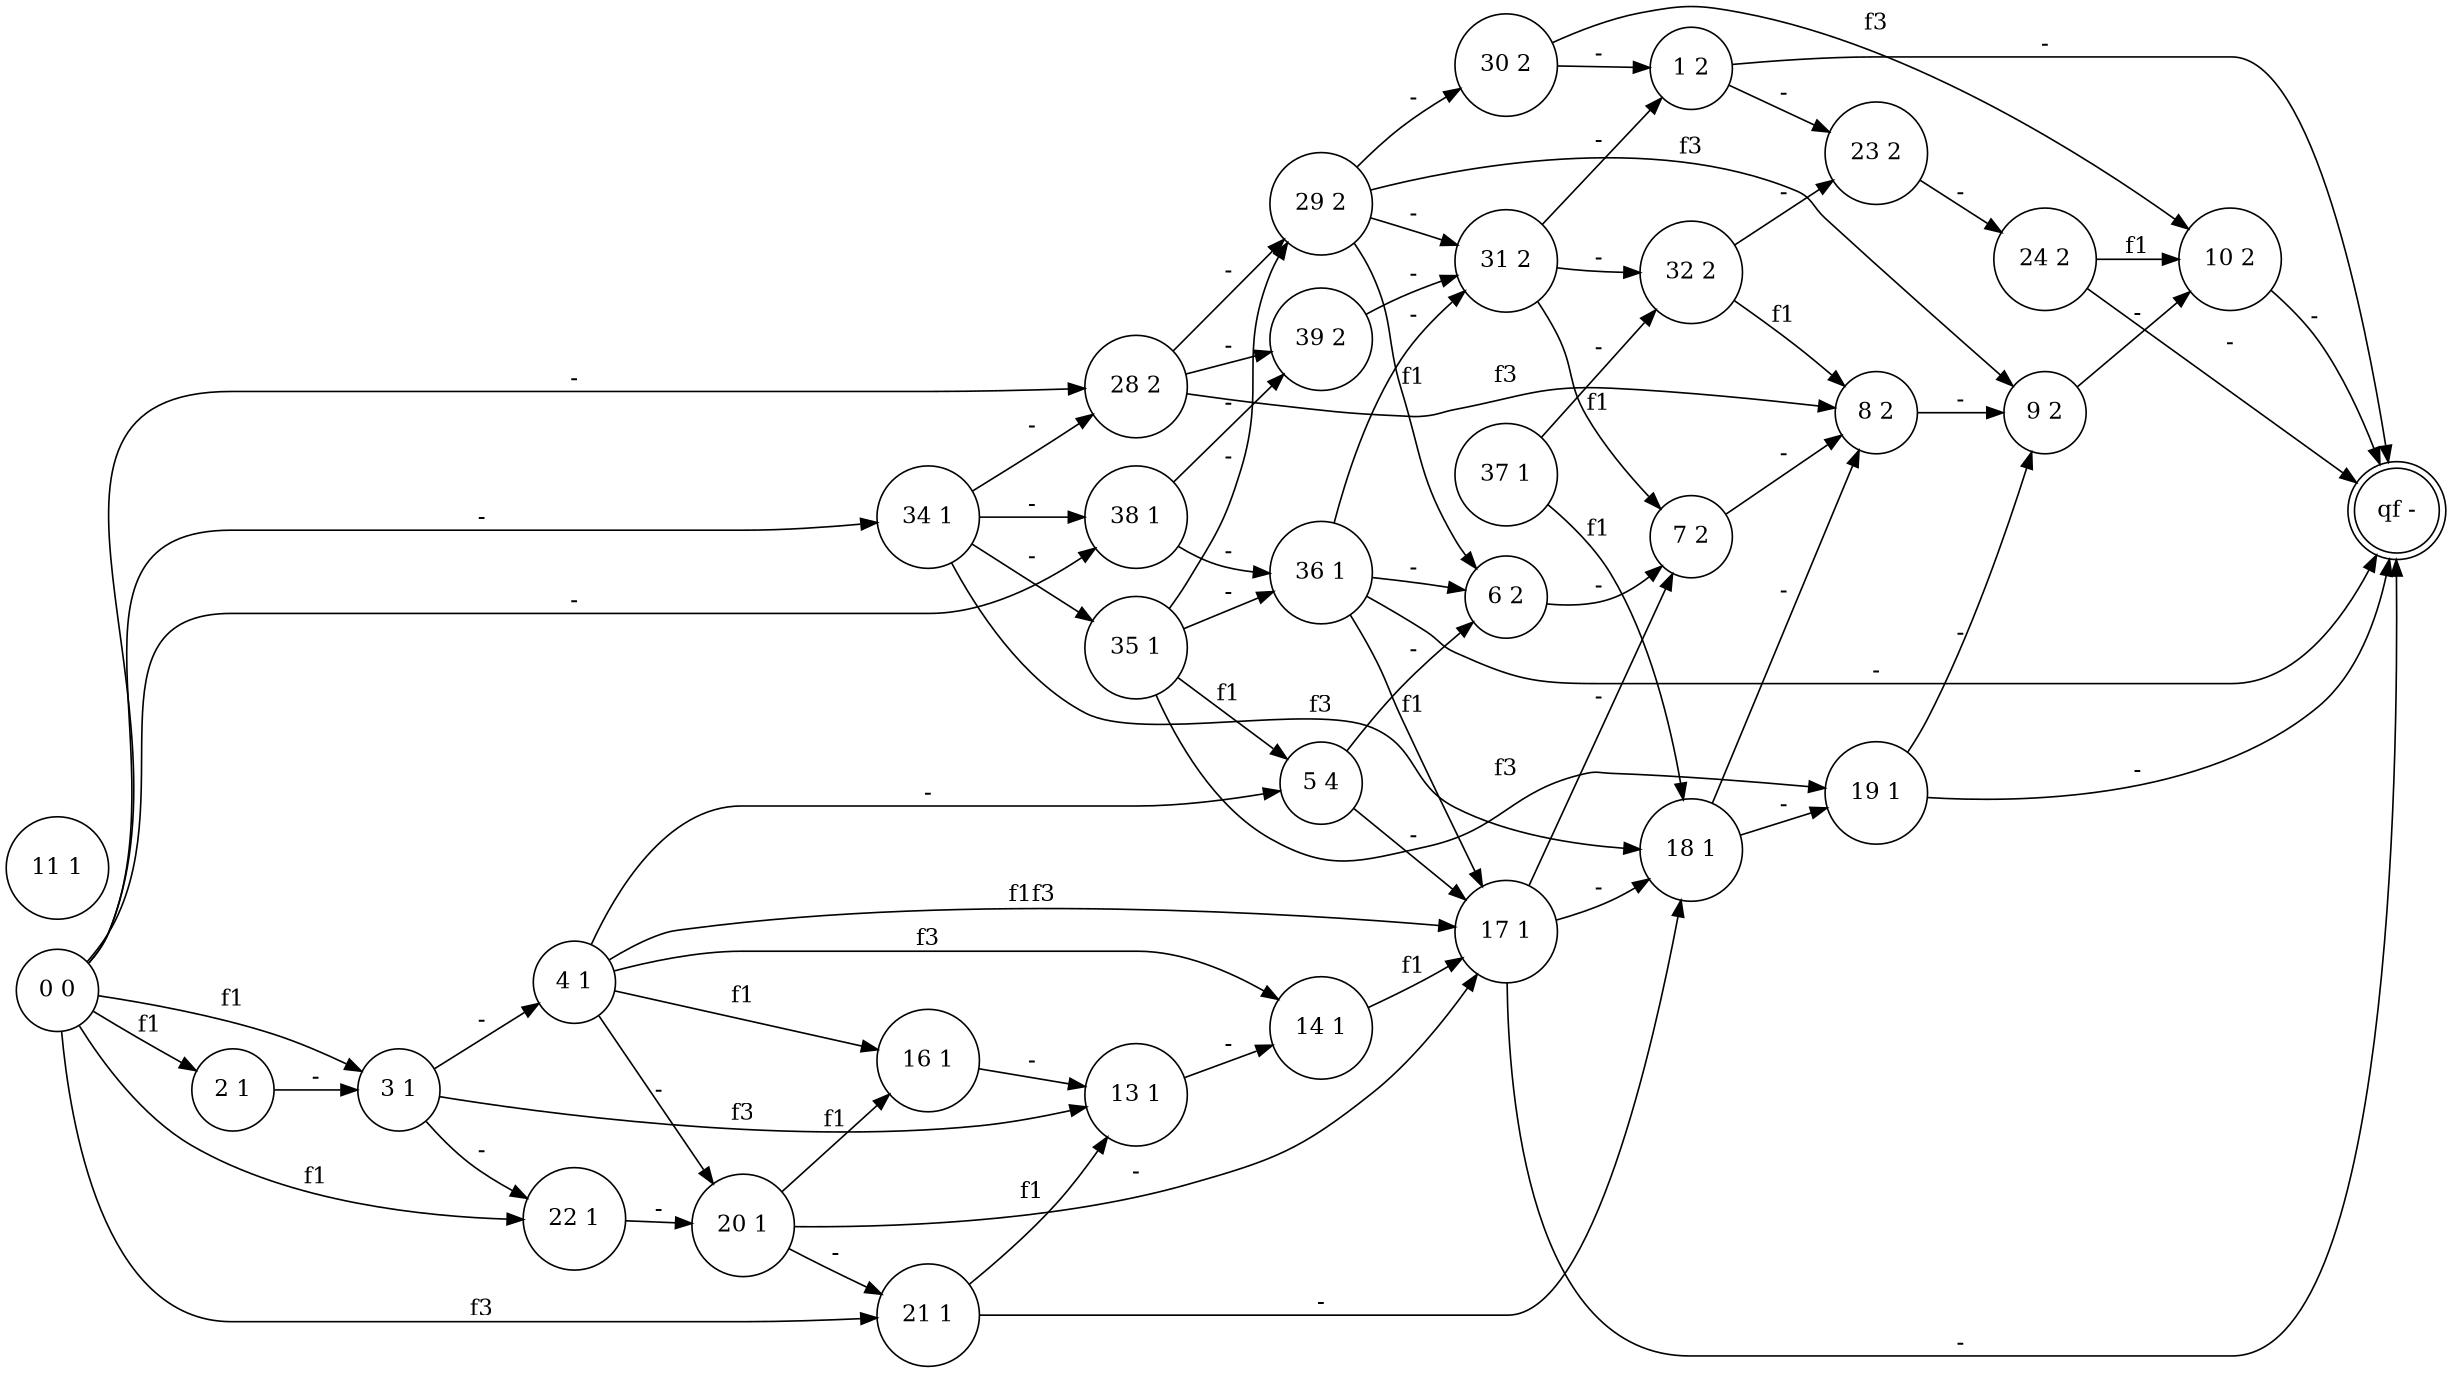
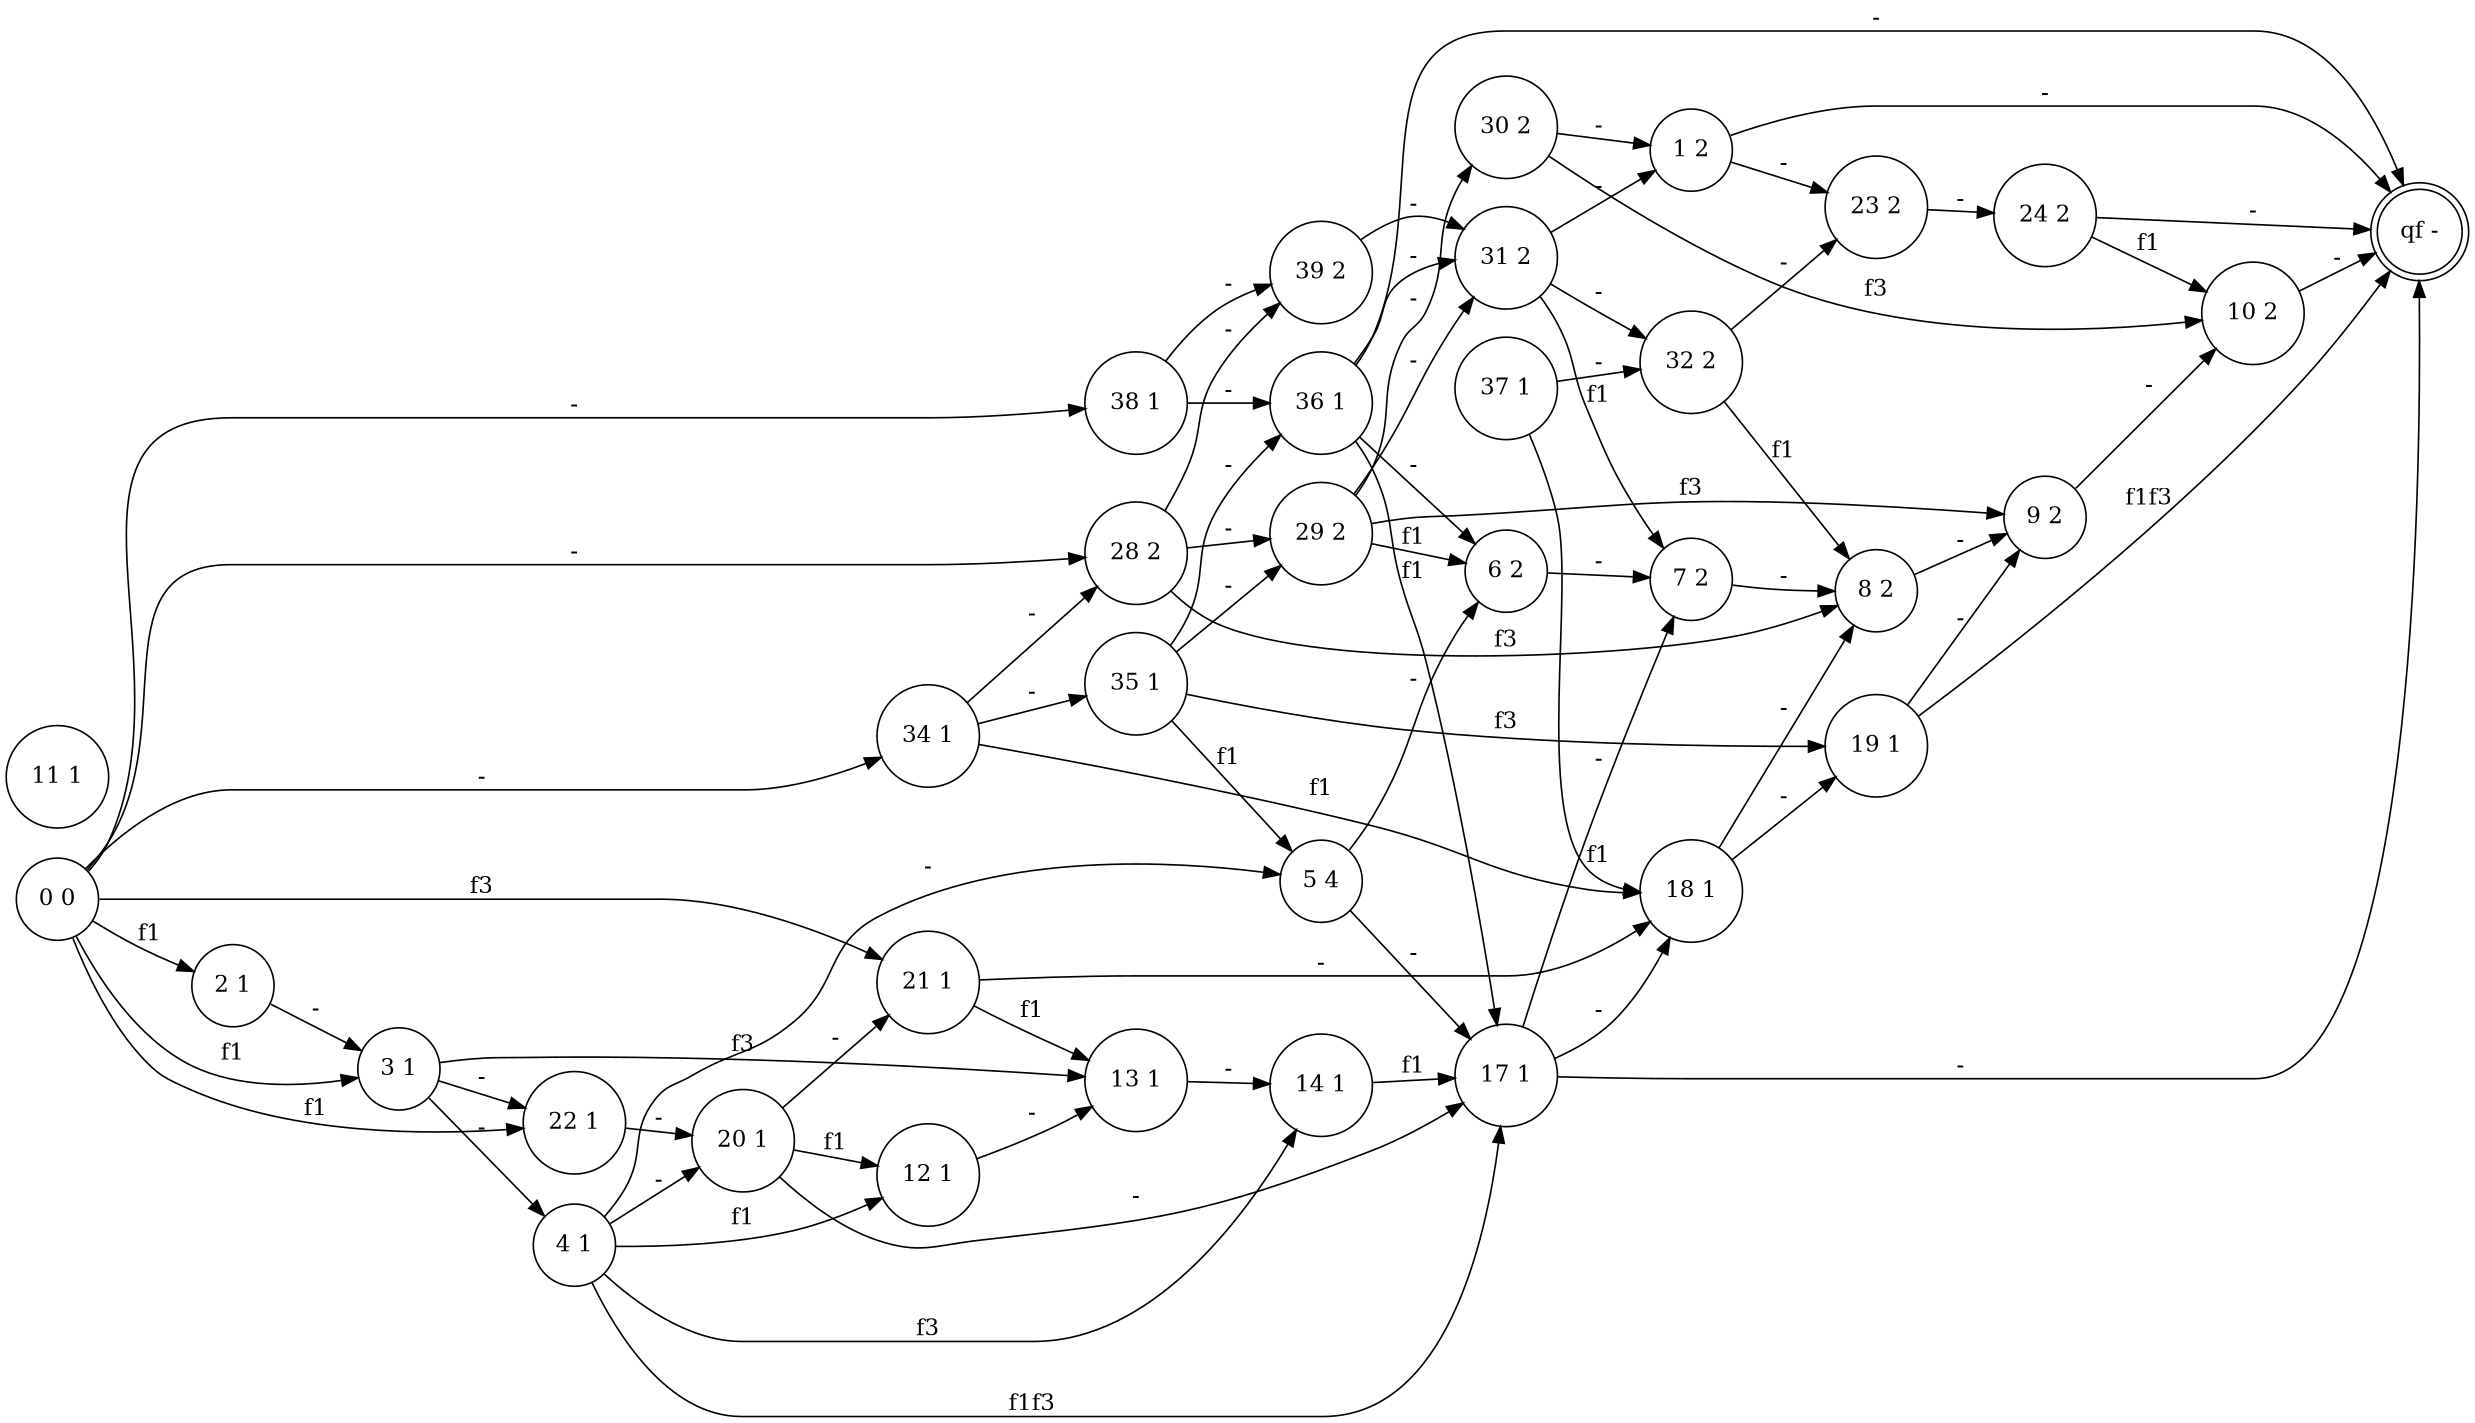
(1024, 517) -> none
(1321, 706) -> (1321, 789)
(2138, 771) -> (2149, 499)
(928, 1061) -> (928, 1175)
